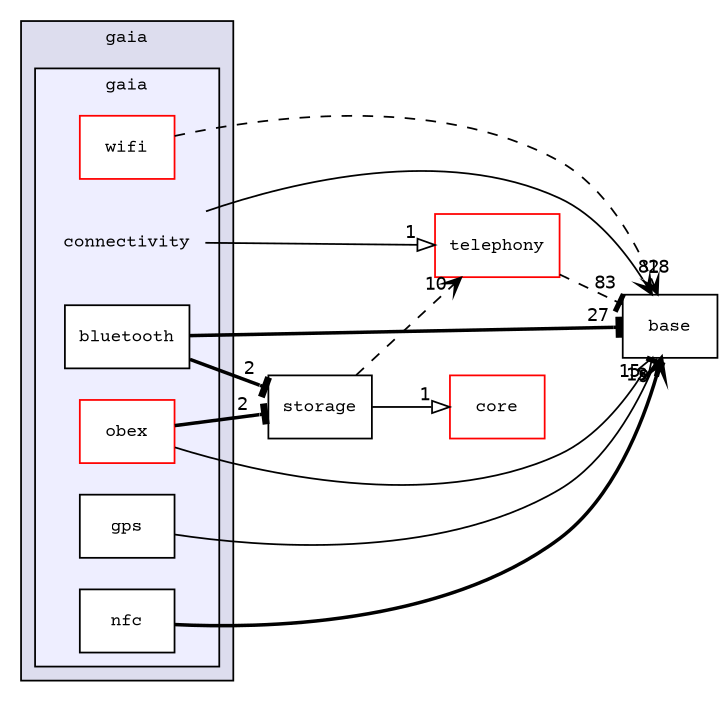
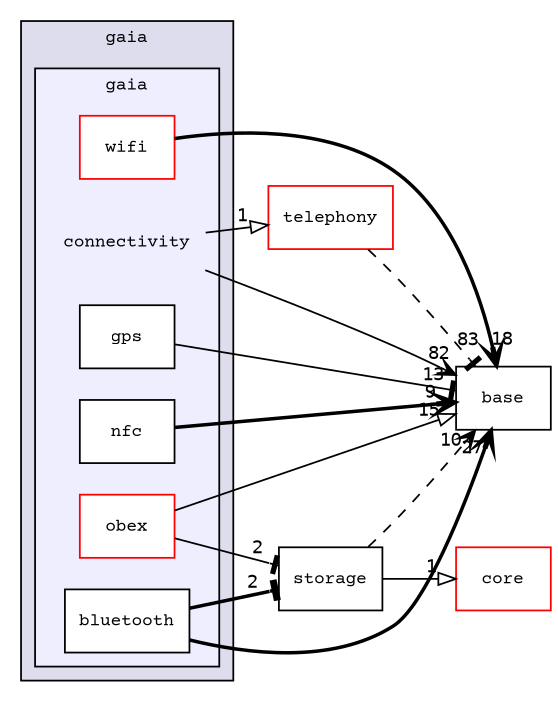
(445, 124) -> (386, 166)
(381, 332) -> (391, 627)
(391, 343) -> (417, 497)
(209, 421) -> (208, 547)
